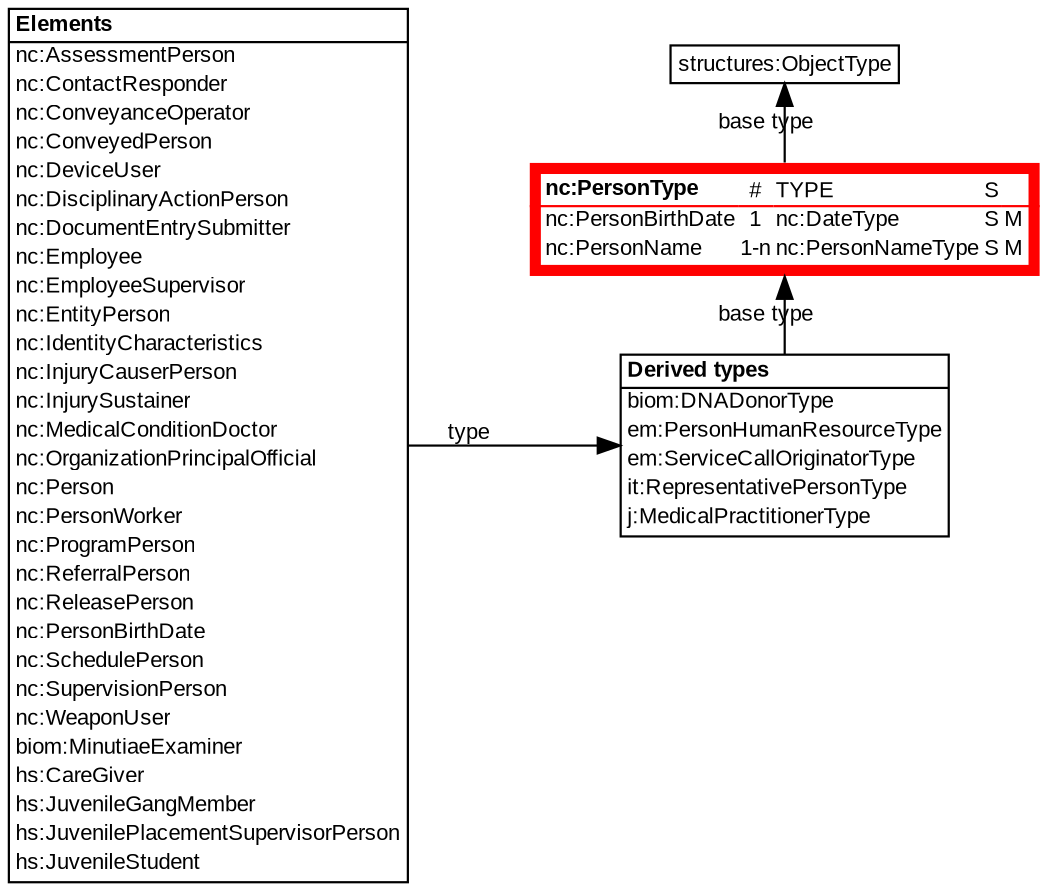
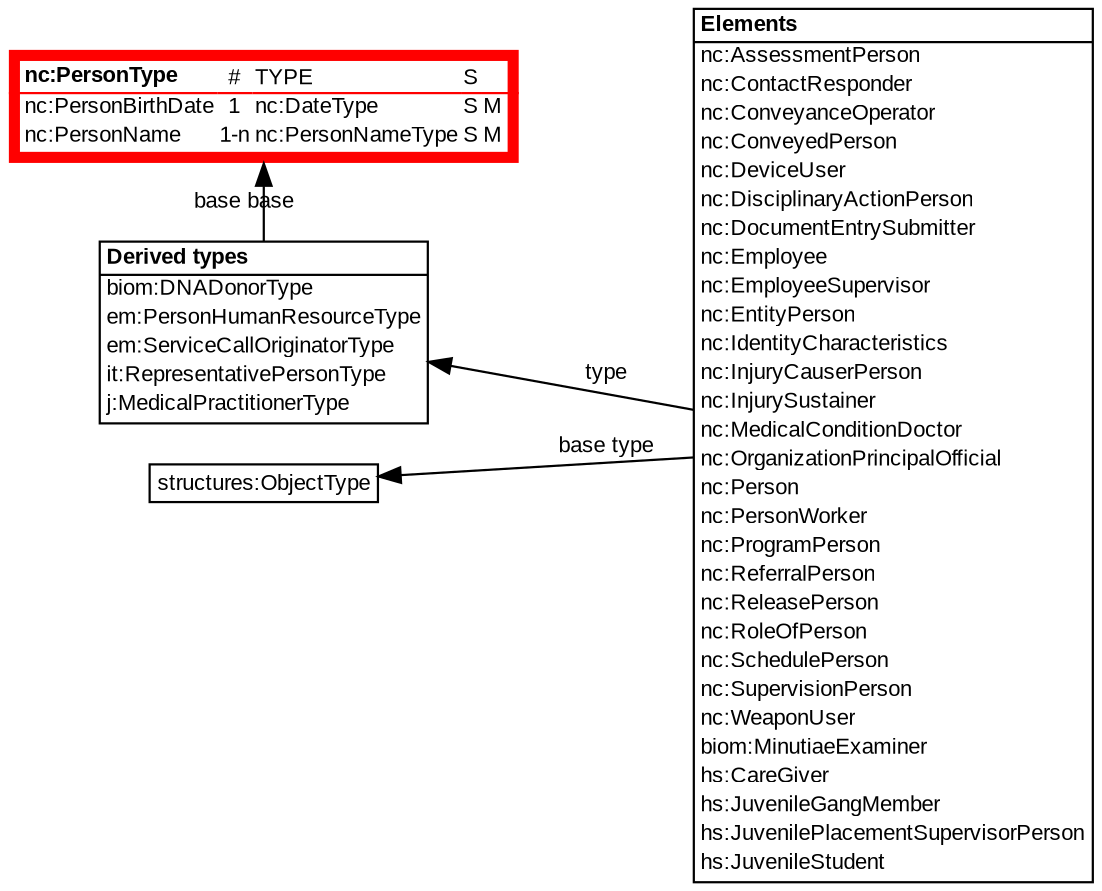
(785, 134) -> (547, 466)
(766, 315) -> (245, 202)
(111, 632) -> (785, 632)
